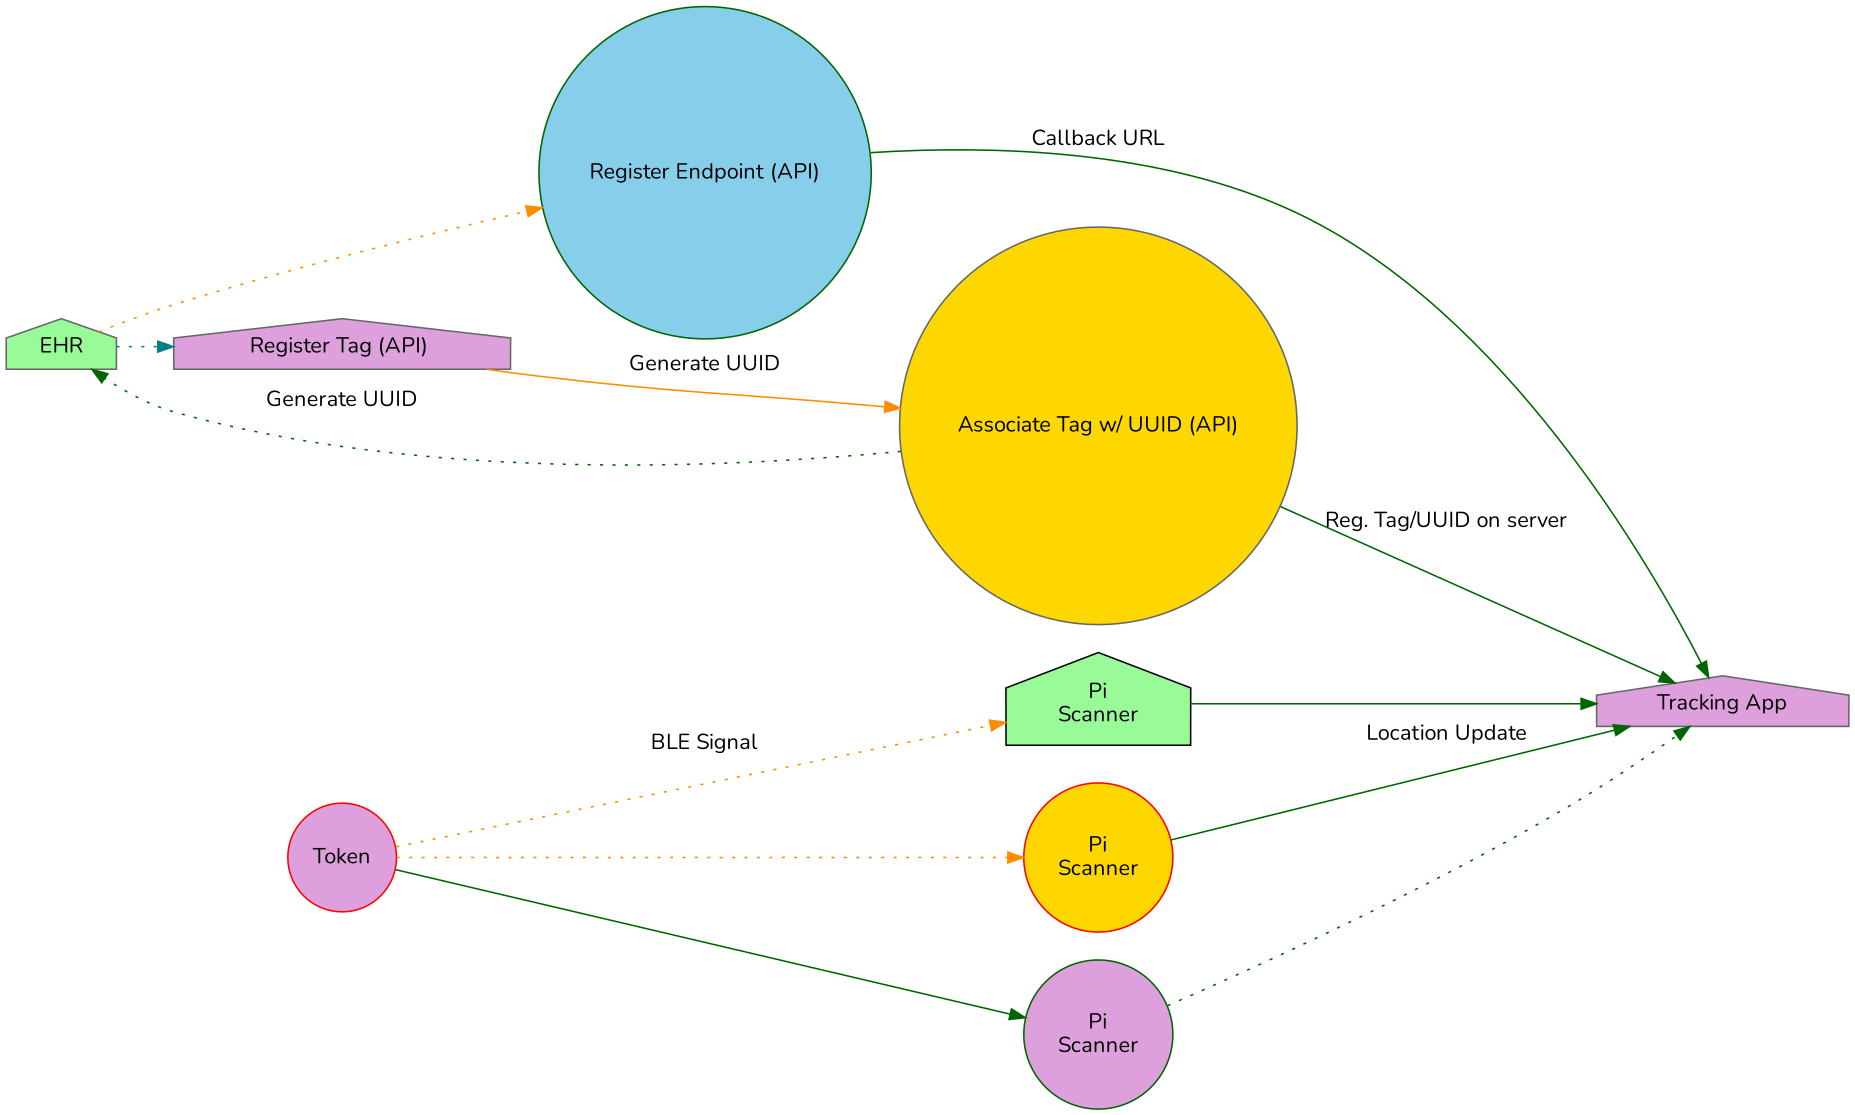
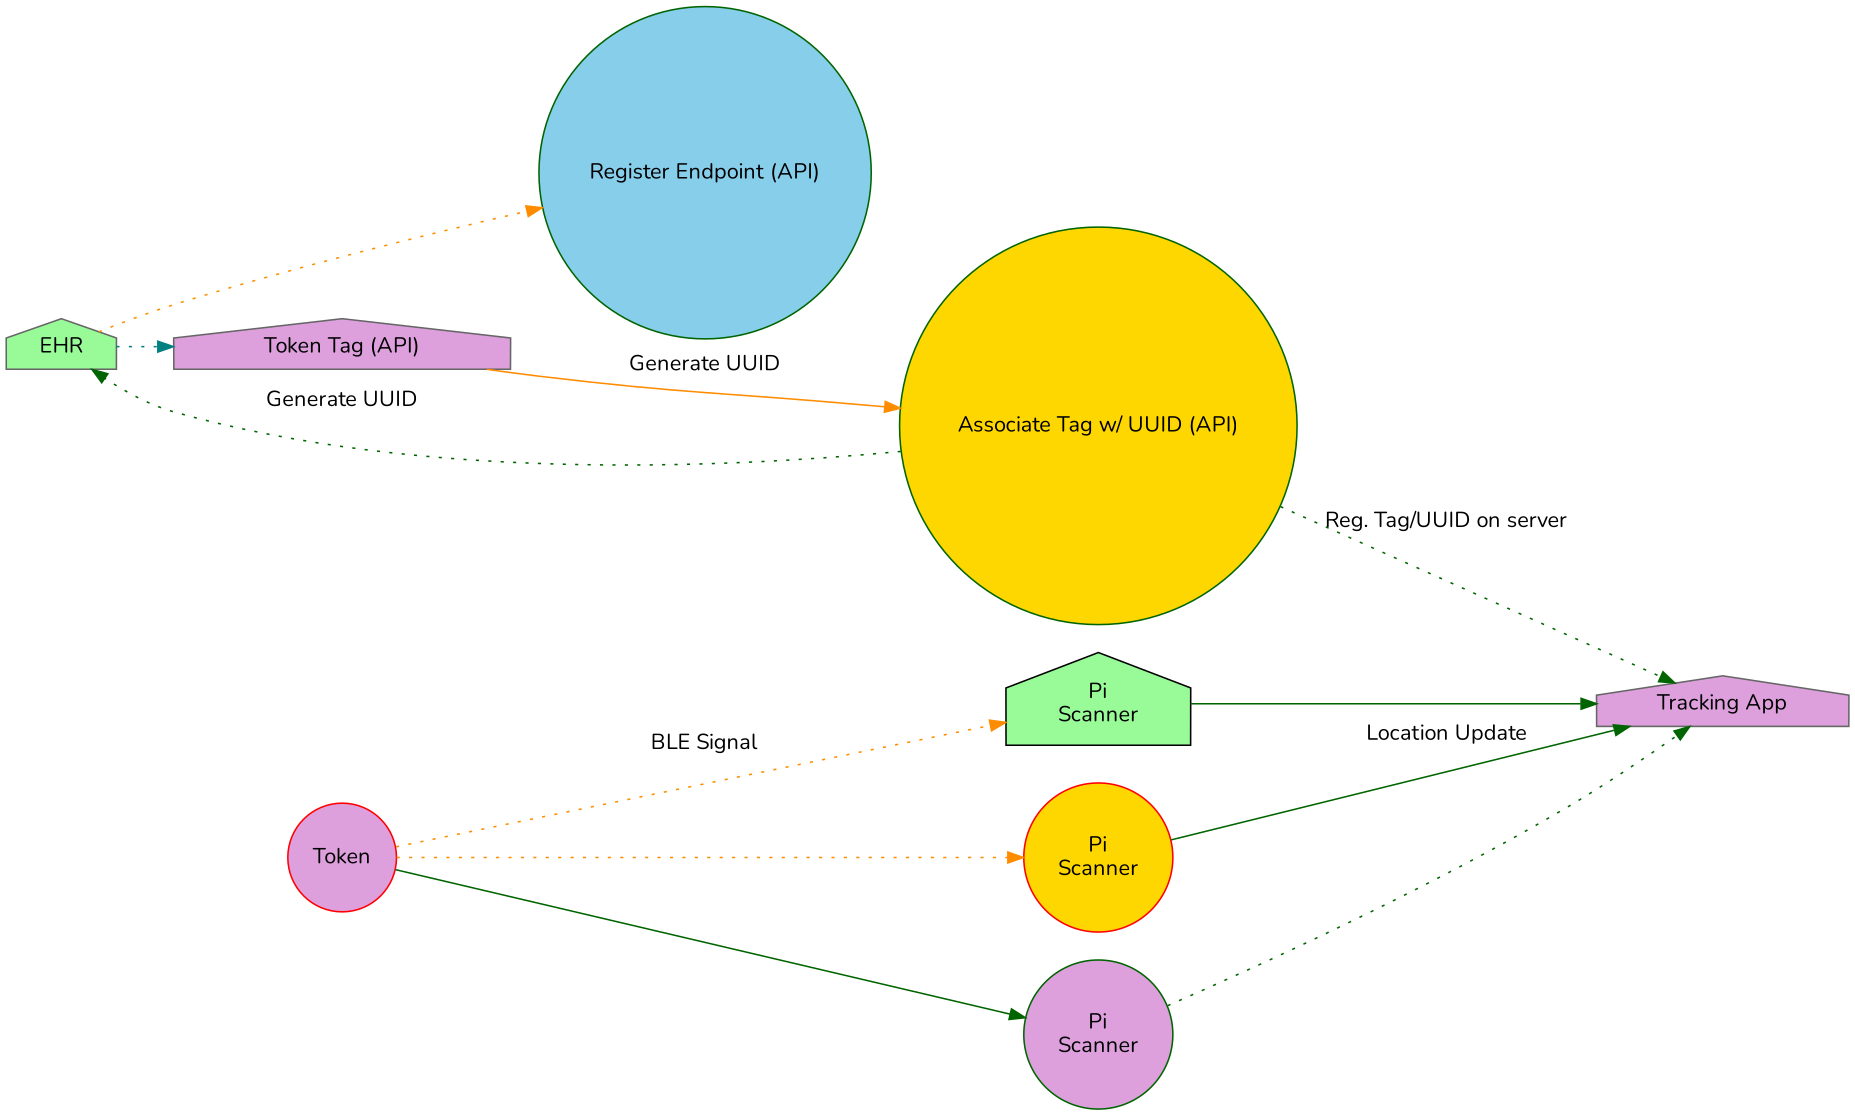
(1375, 259) -> none
(342, 347) -> (342, 347)
(1098, 426) -> (1098, 426)
(1471, 592) -> (1471, 592)
